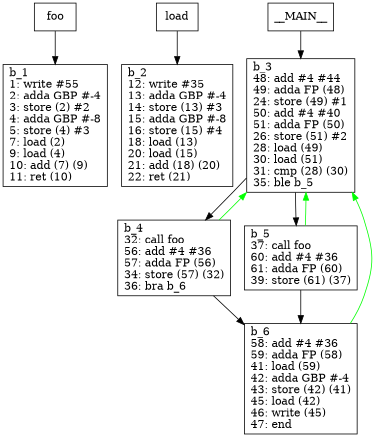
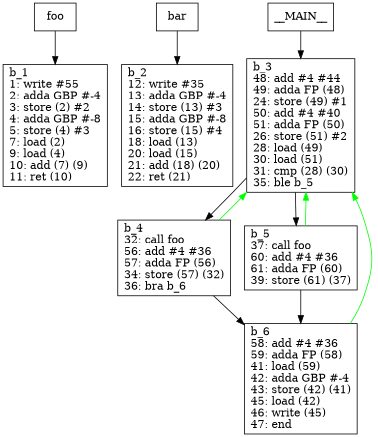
(177, 17) -> (177, 17)
